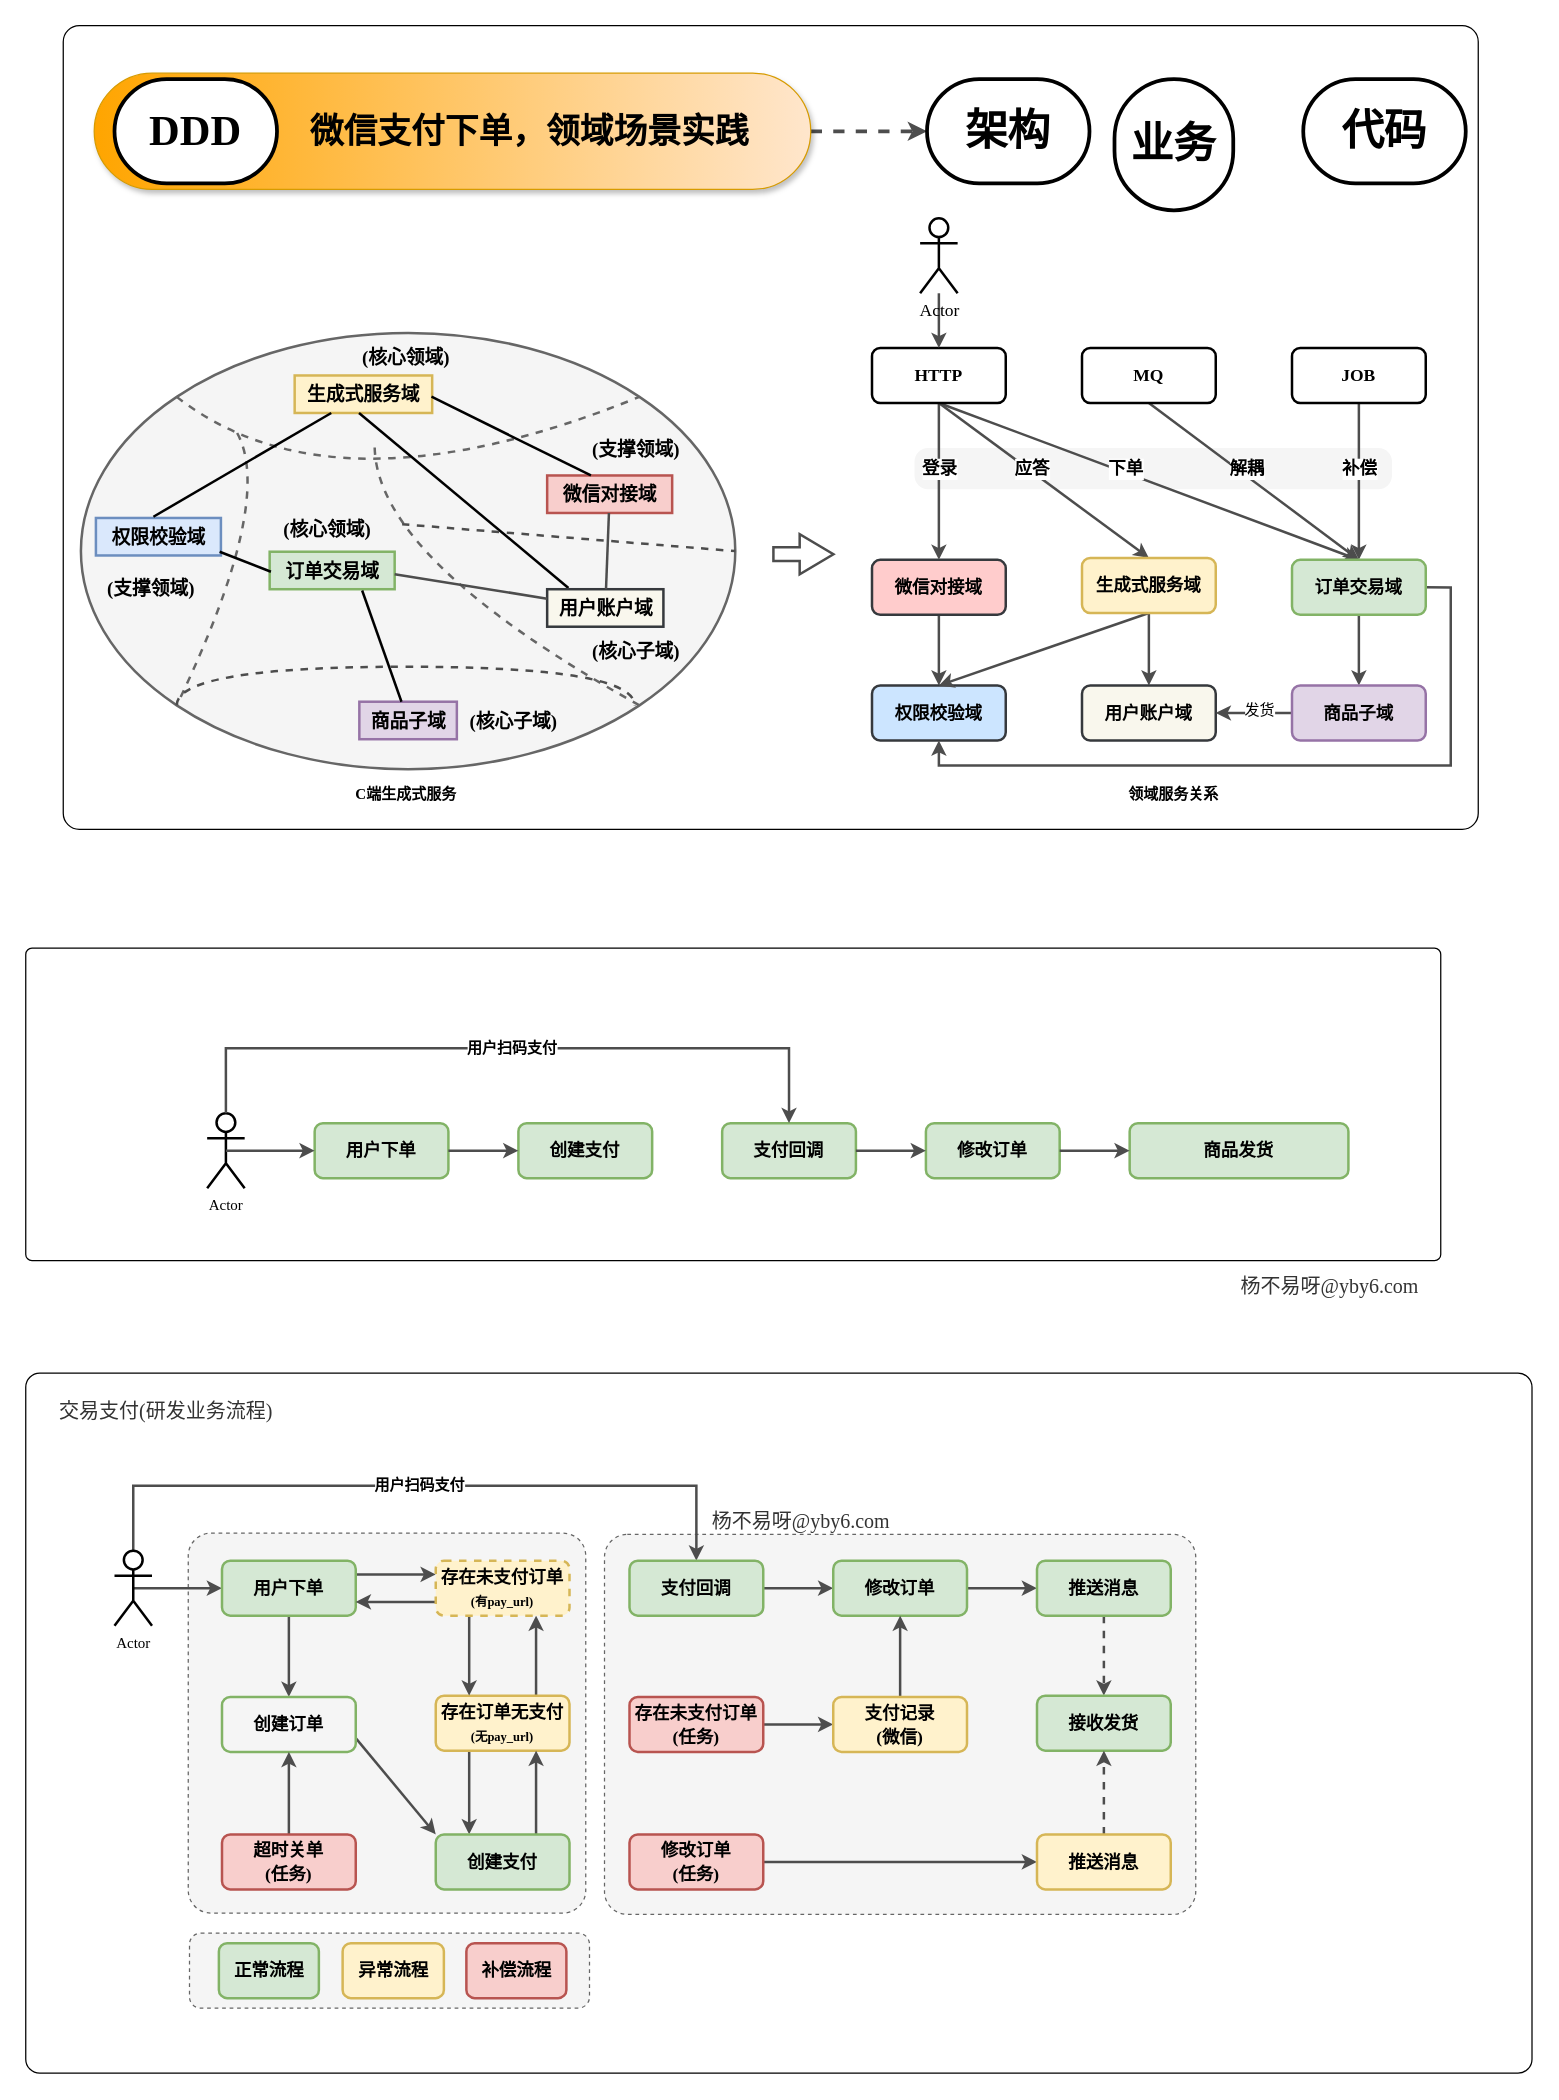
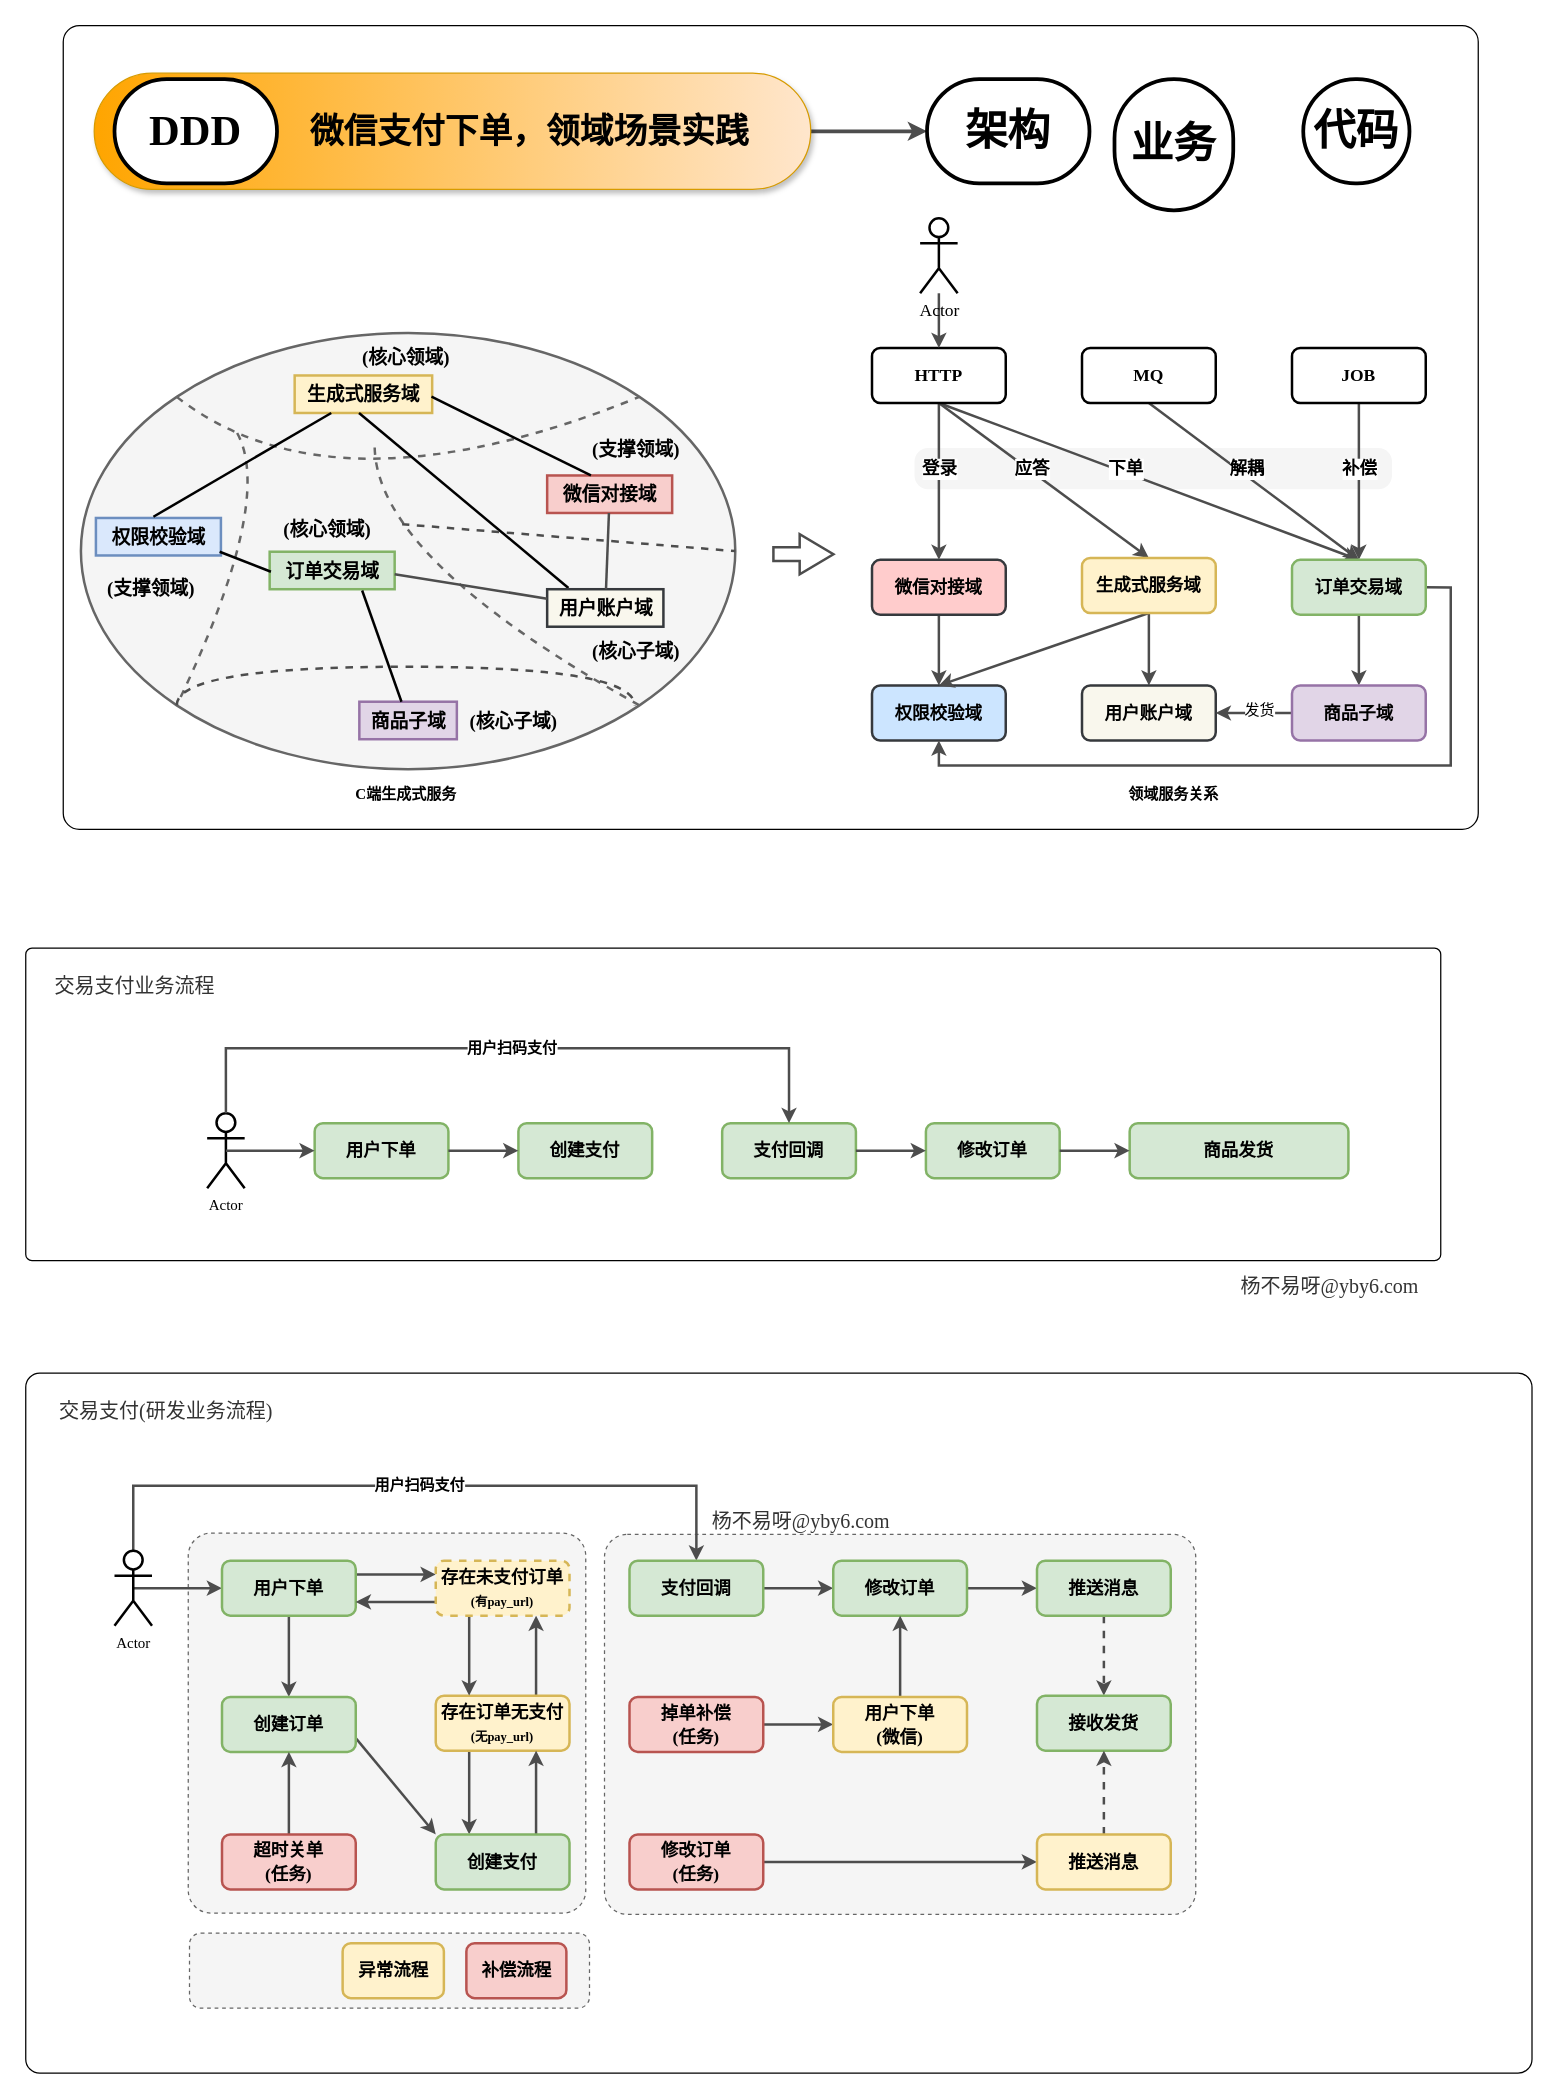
(827, 131) -> (827, 131)
(1384, 131) -> (1356, 131)
none -> (134, 986)
(289, 1724) -> (289, 1724)
(696, 1724) -> (696, 1724)
(900, 1724) -> (900, 1724)
(269, 1971) -> none
